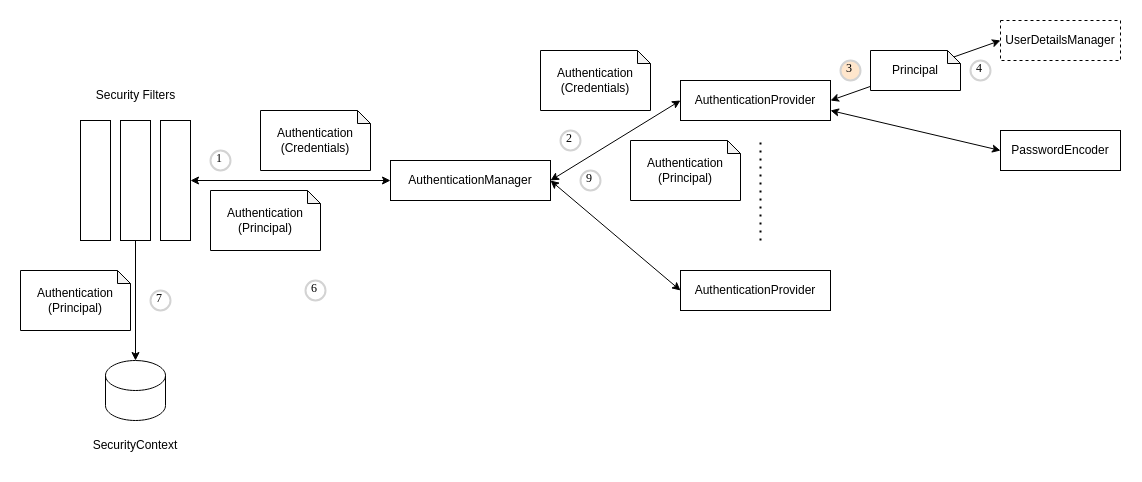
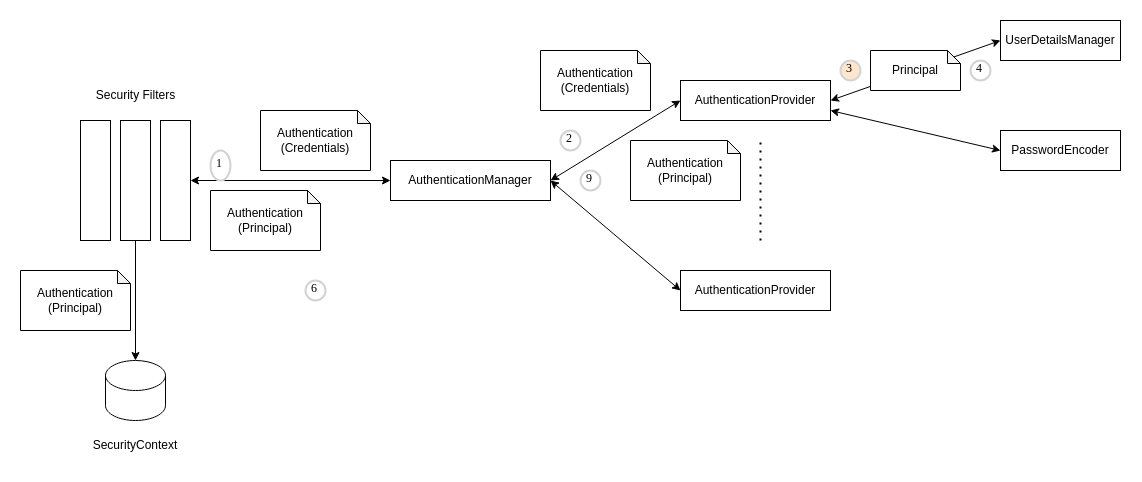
(1061, 41) -> (1061, 41)
(221, 161) -> (221, 166)
(161, 301) -> none
